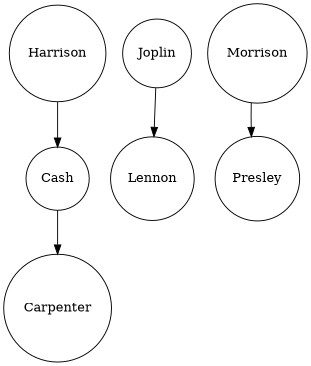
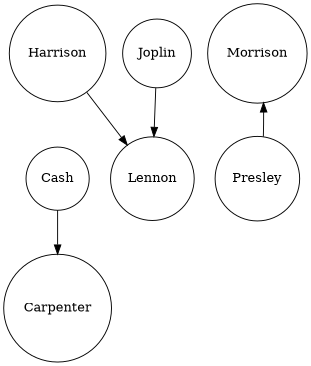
(251, 115) -> (264, 124)
(58, 120) -> (104, 115)
